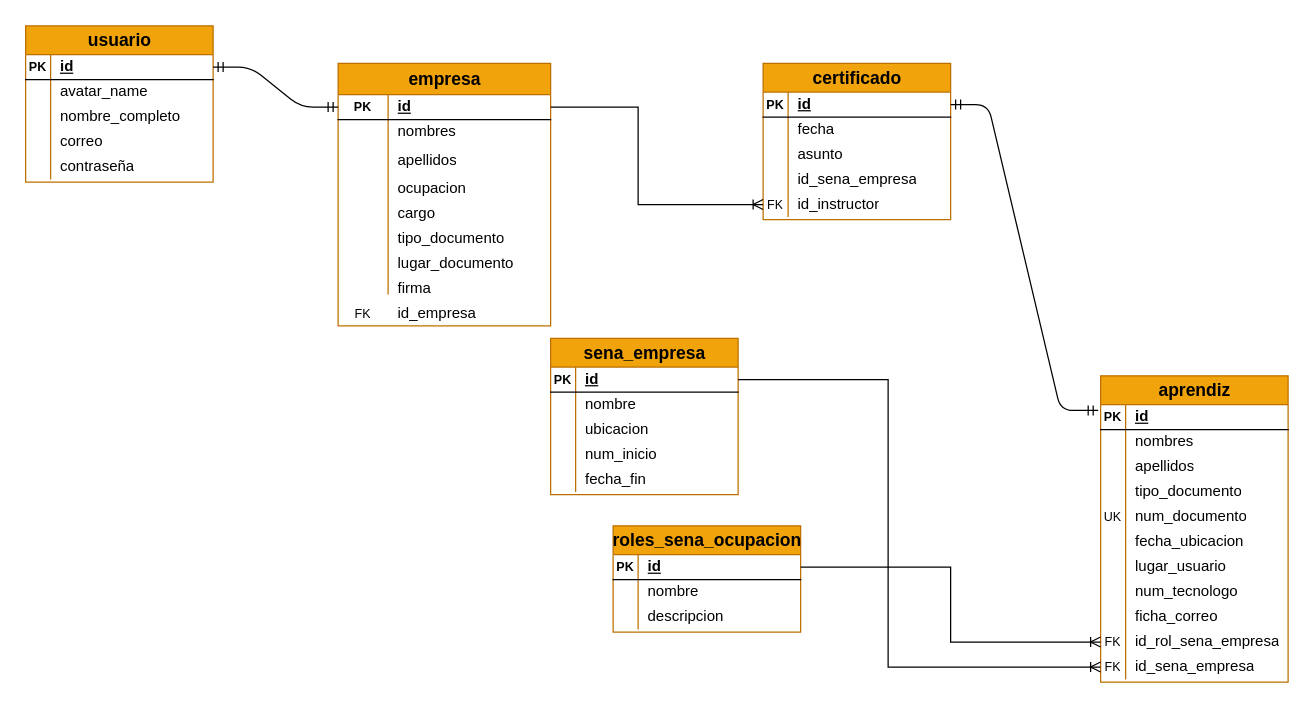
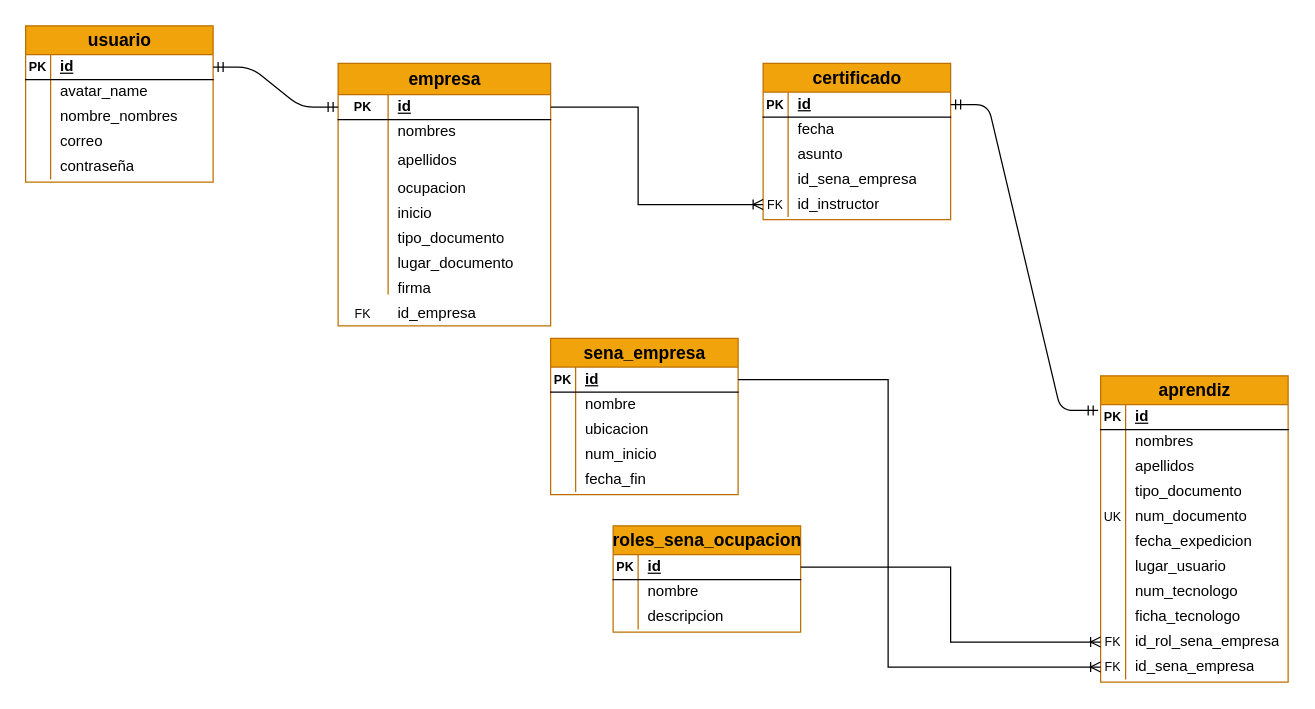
(122, 117) -> (119, 117)
(419, 213) -> (417, 213)
(1195, 542) -> (1199, 542)
(1184, 617) -> (1195, 617)
